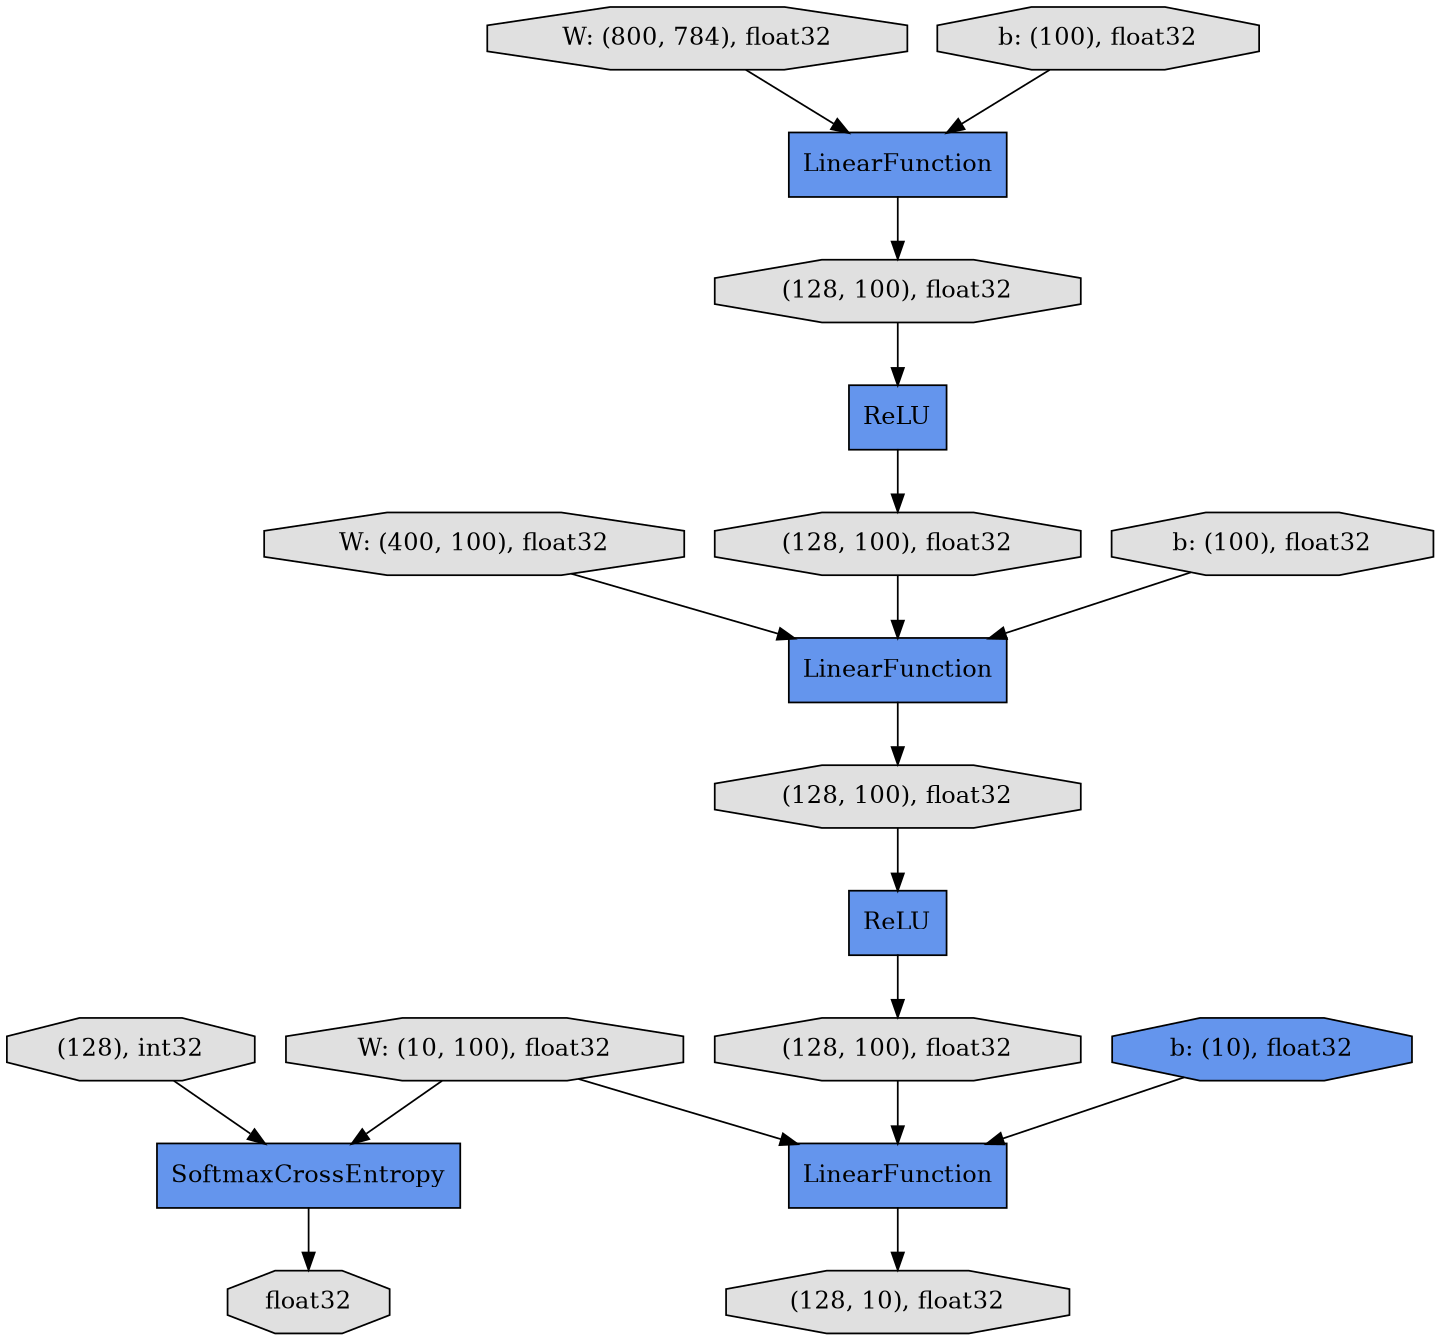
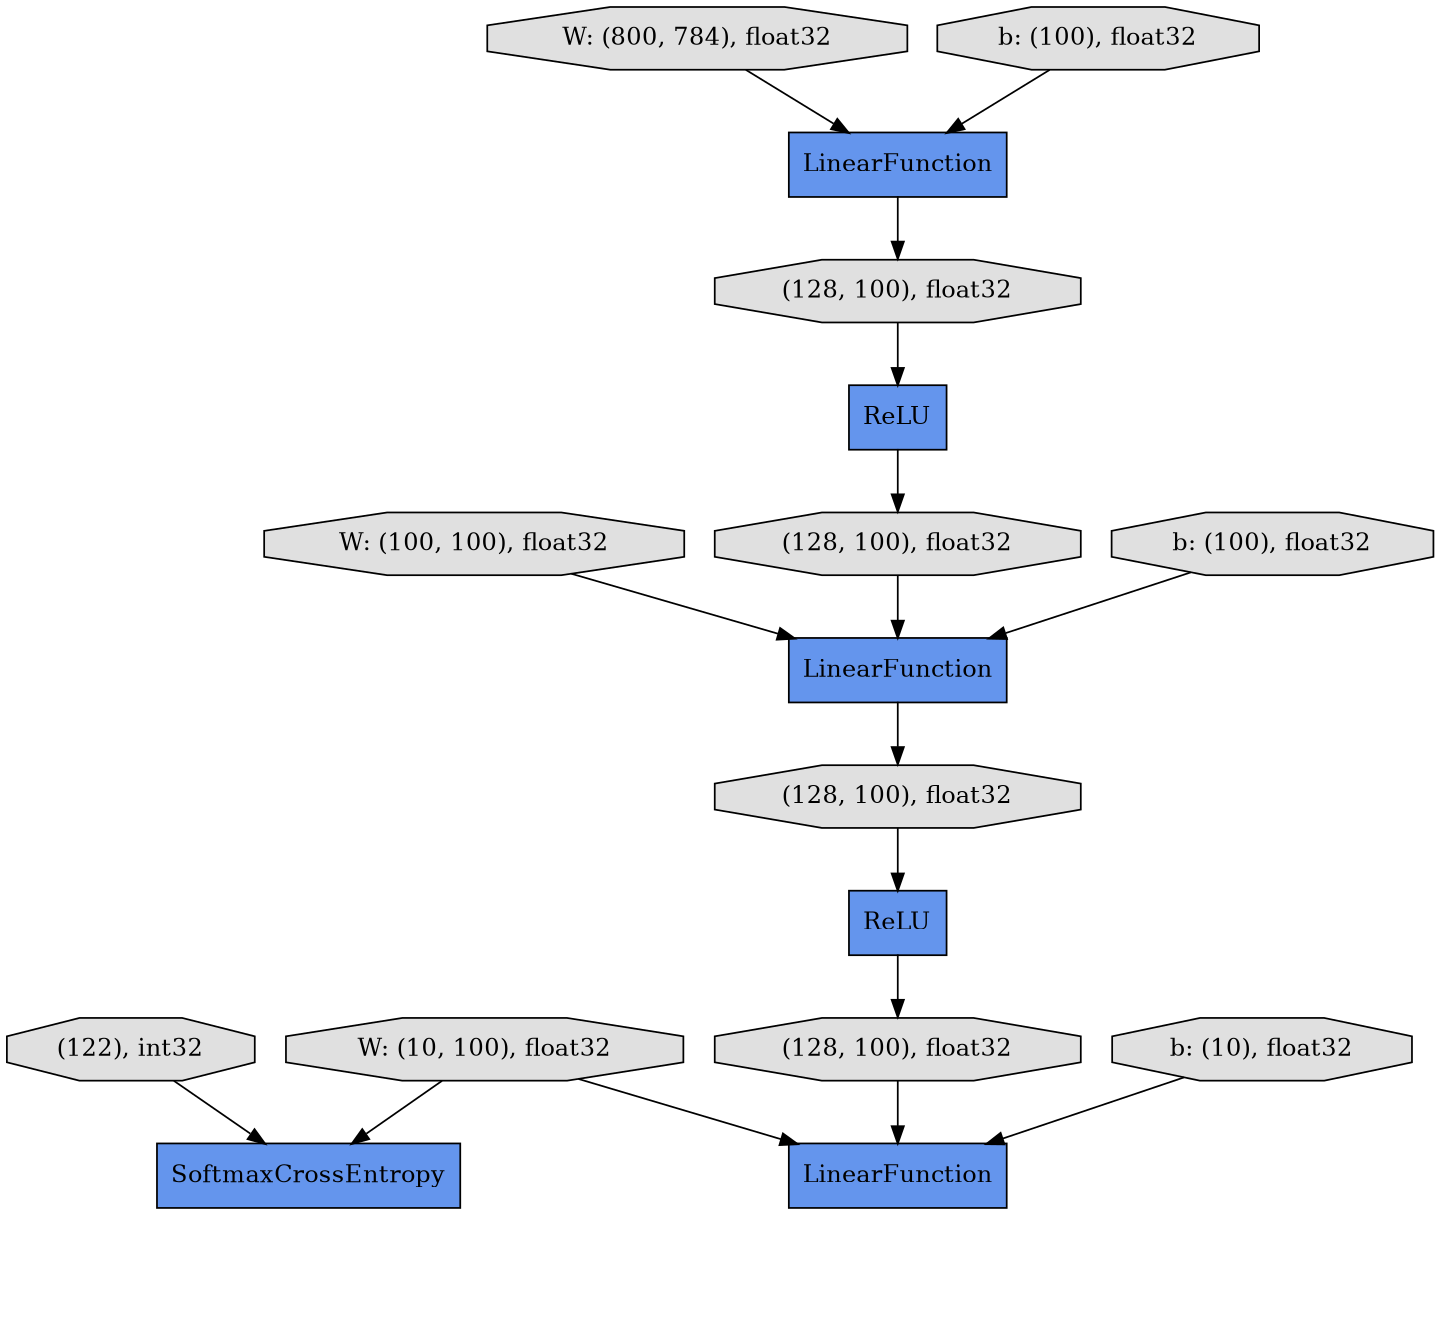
(474, 544) -> (474, 544)
(131, 1049) -> (131, 1049)
(1262, 1049) -> (1262, 1049)
(309, 1302) -> none
(898, 1302) -> none
